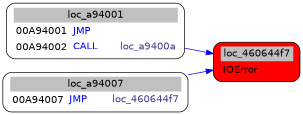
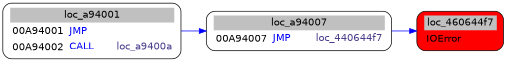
(195, 50) -> (190, 31)
(146, 99) -> (349, 38)
